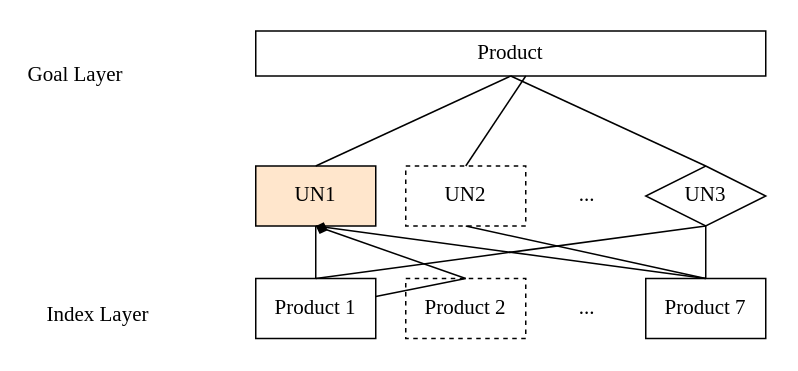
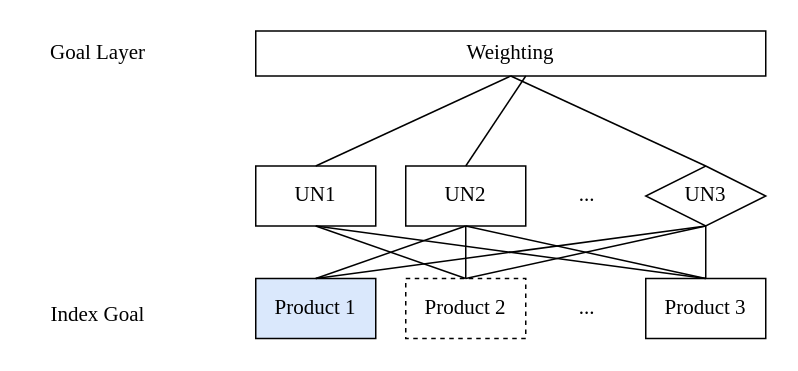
(511, 53) -> (511, 53)
(76, 76) -> (98, 53)
(316, 196) -> (316, 196)
(466, 196) -> (466, 196)
(328, 230) -> (323, 228)
(316, 251) -> (395, 251)
none -> (466, 252)
(419, 288) -> (646, 239)
(316, 308) -> (316, 308)
(706, 308) -> (706, 308)
(98, 316) -> (98, 316)
